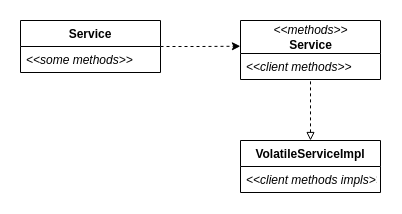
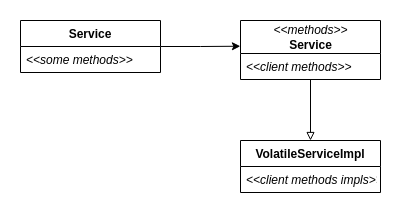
(197, 47) -> (197, 47)
(311, 105) -> (311, 105)
